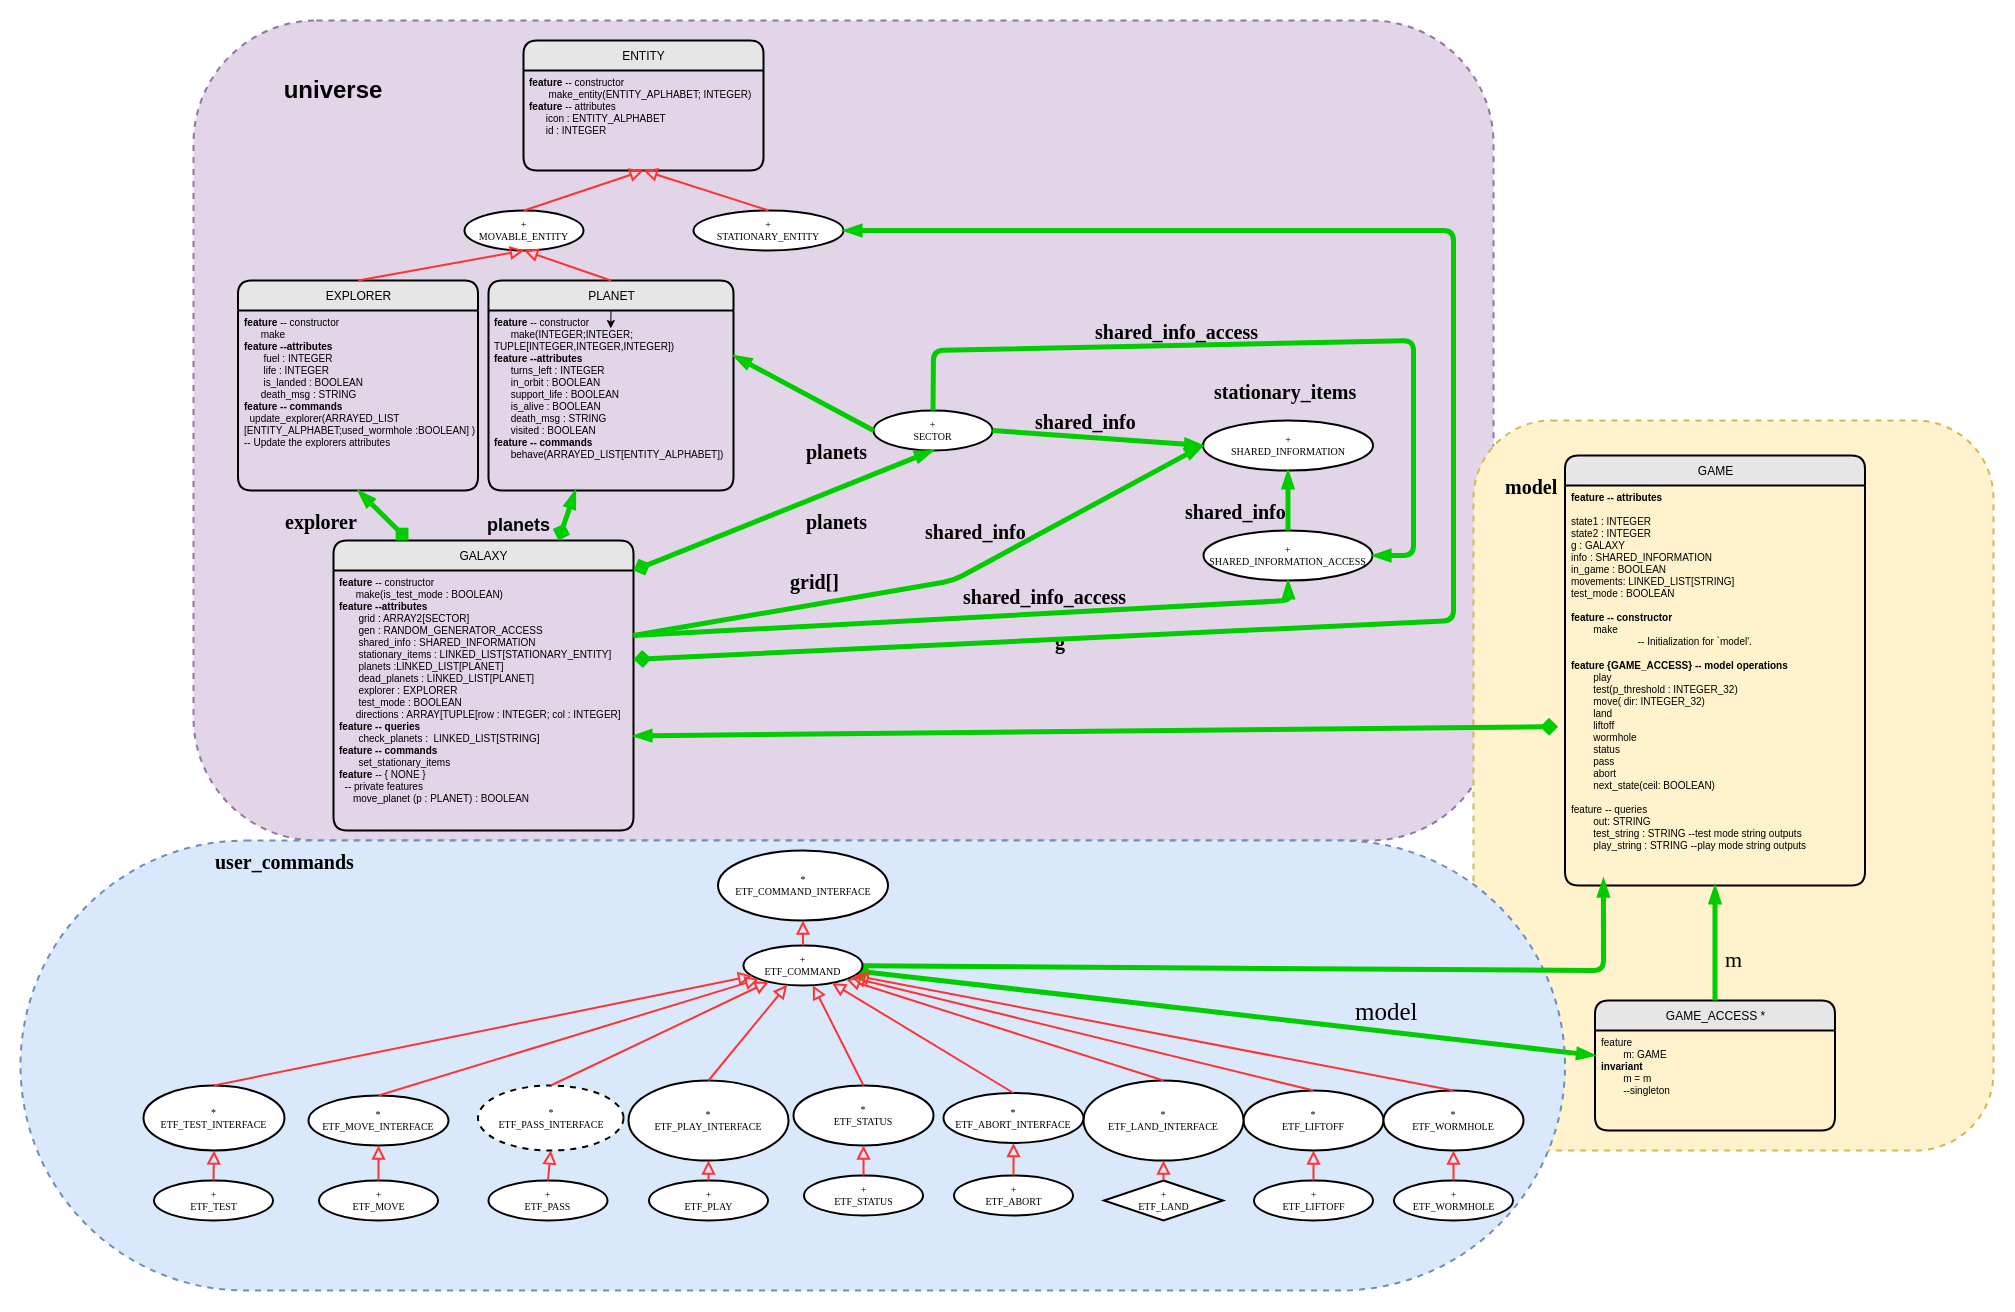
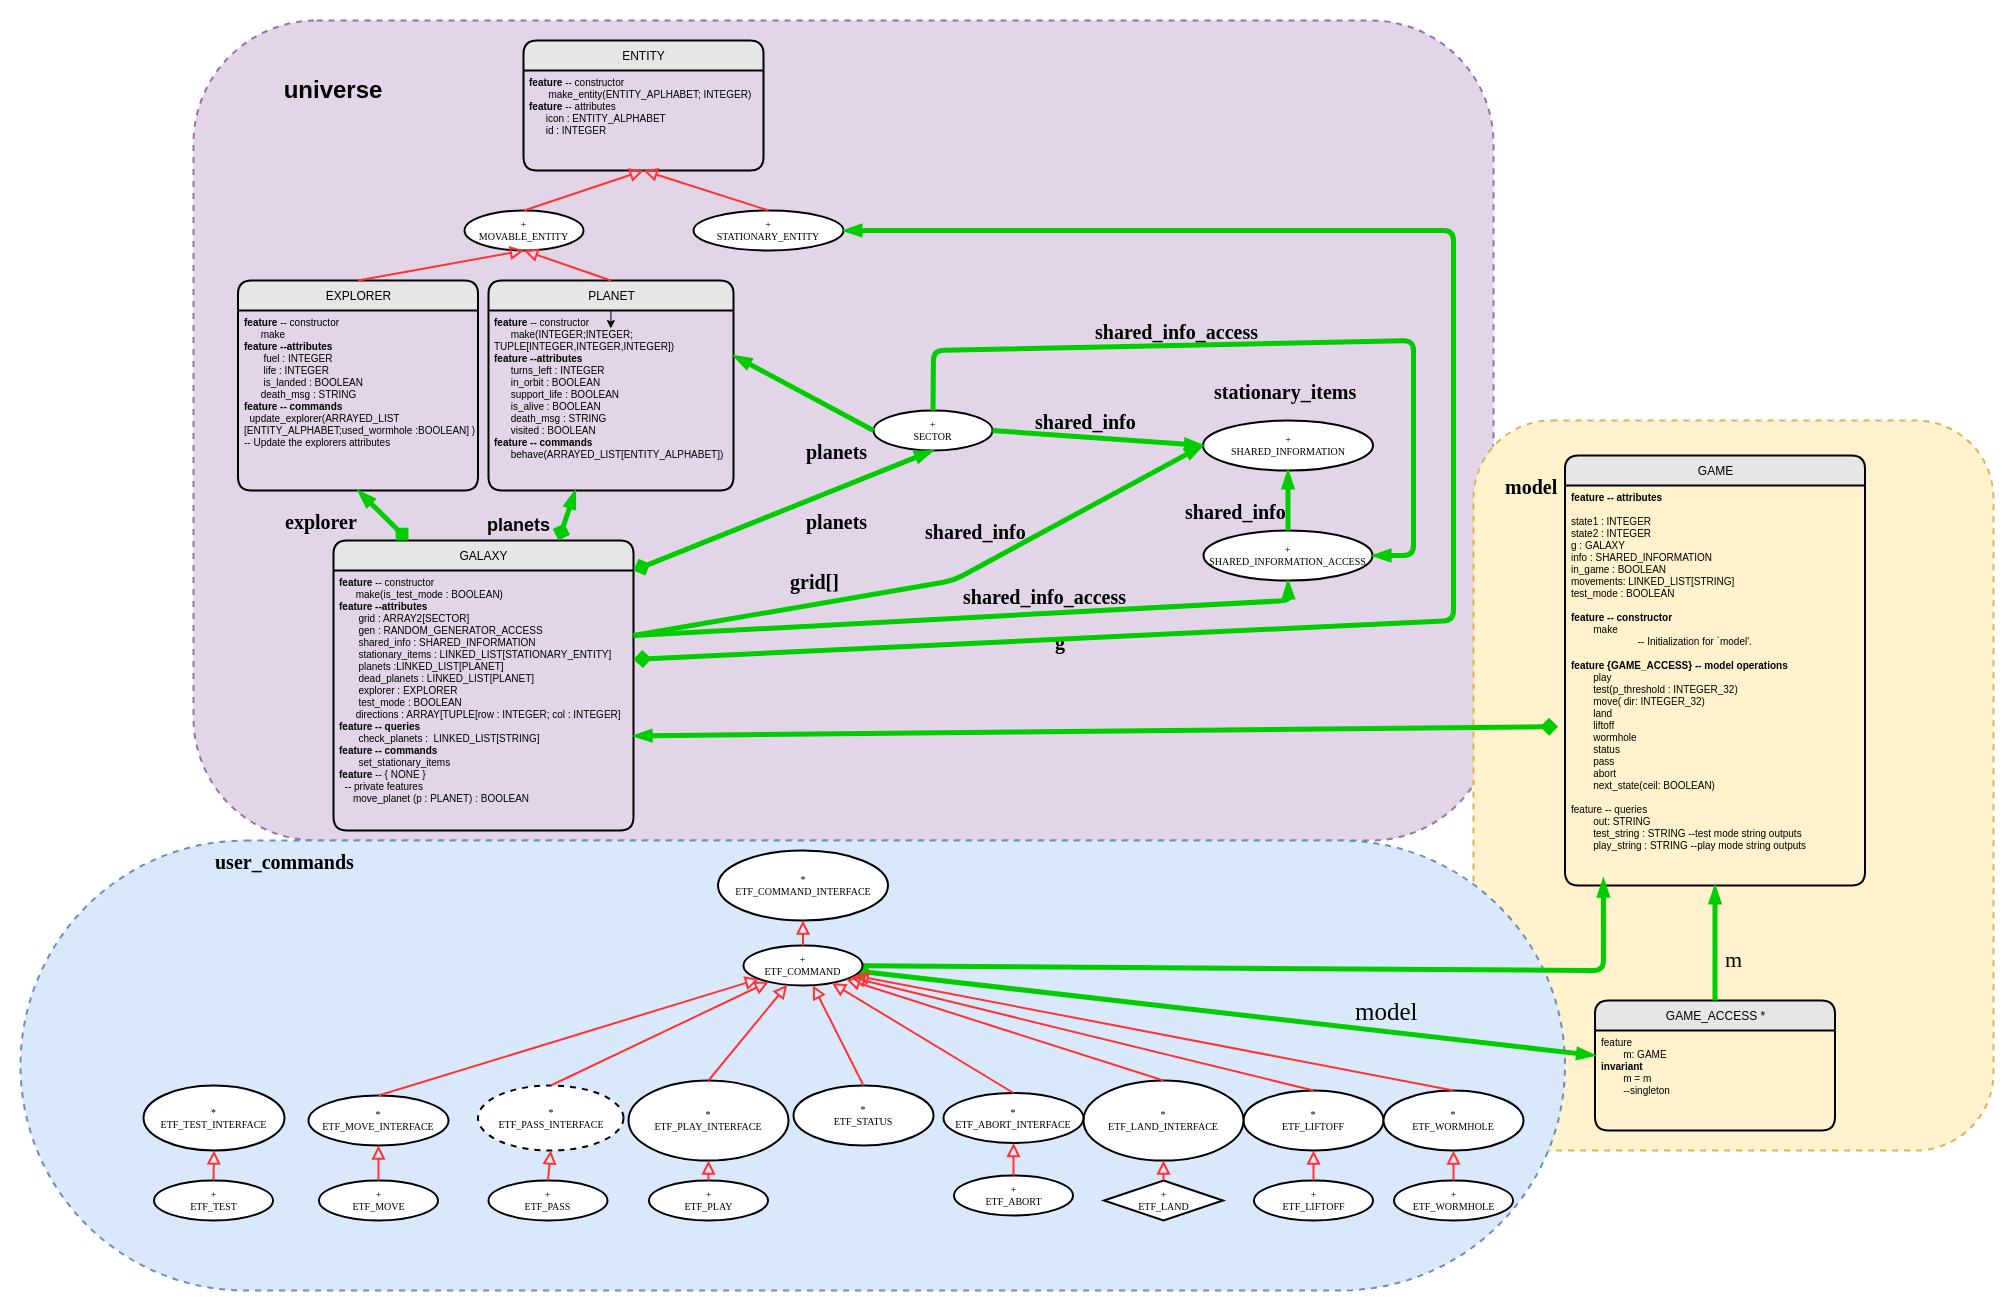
(476, 1032) -> none
(864, 1167) -> none
(864, 1196) -> none
